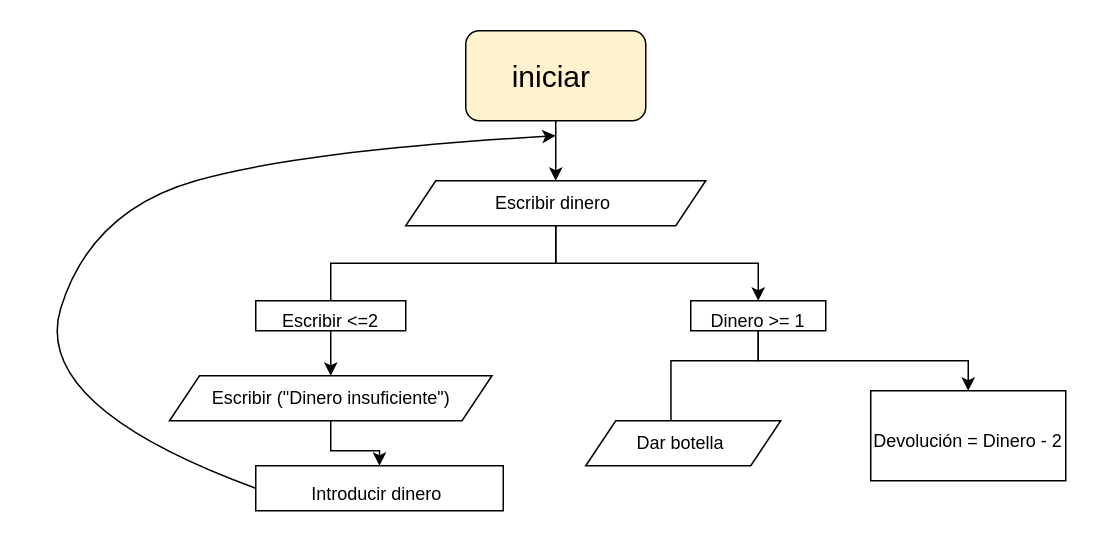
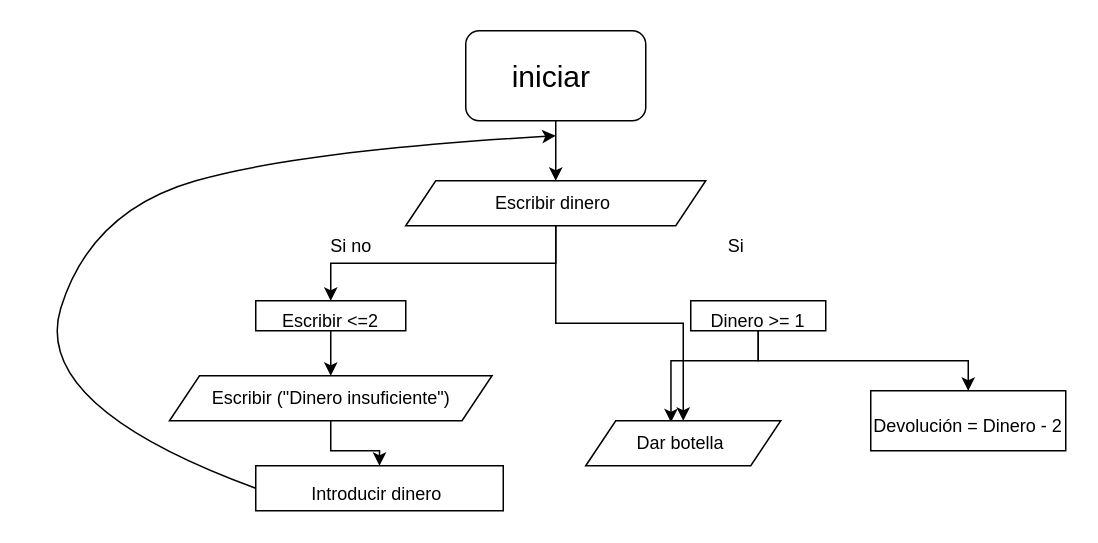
(556, 76) -> (556, 76)
none -> (353, 241)
none -> (736, 241)
(671, 263) -> (633, 323)
(331, 293) -> (331, 289)
(671, 414) -> (671, 411)
(968, 436) -> (968, 421)
